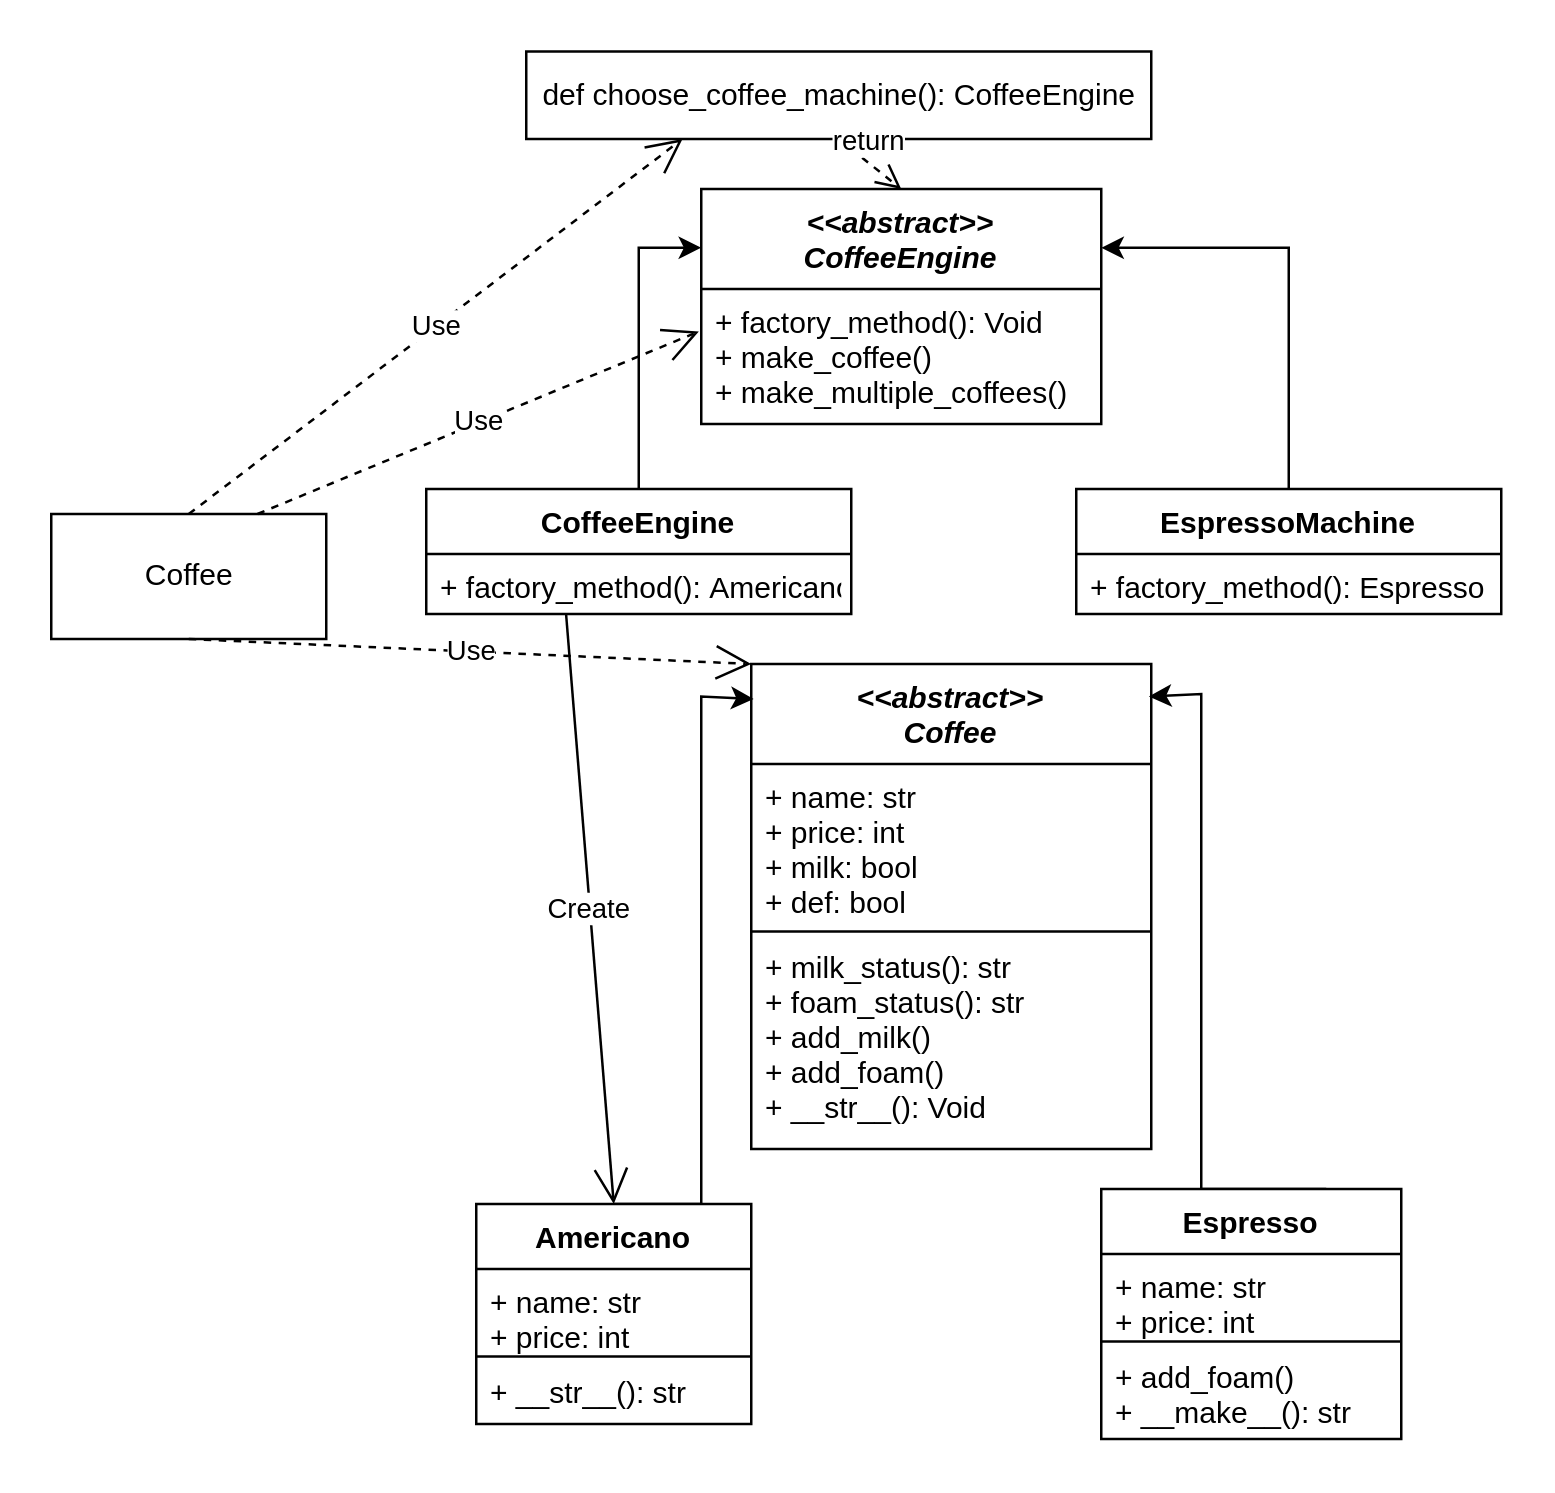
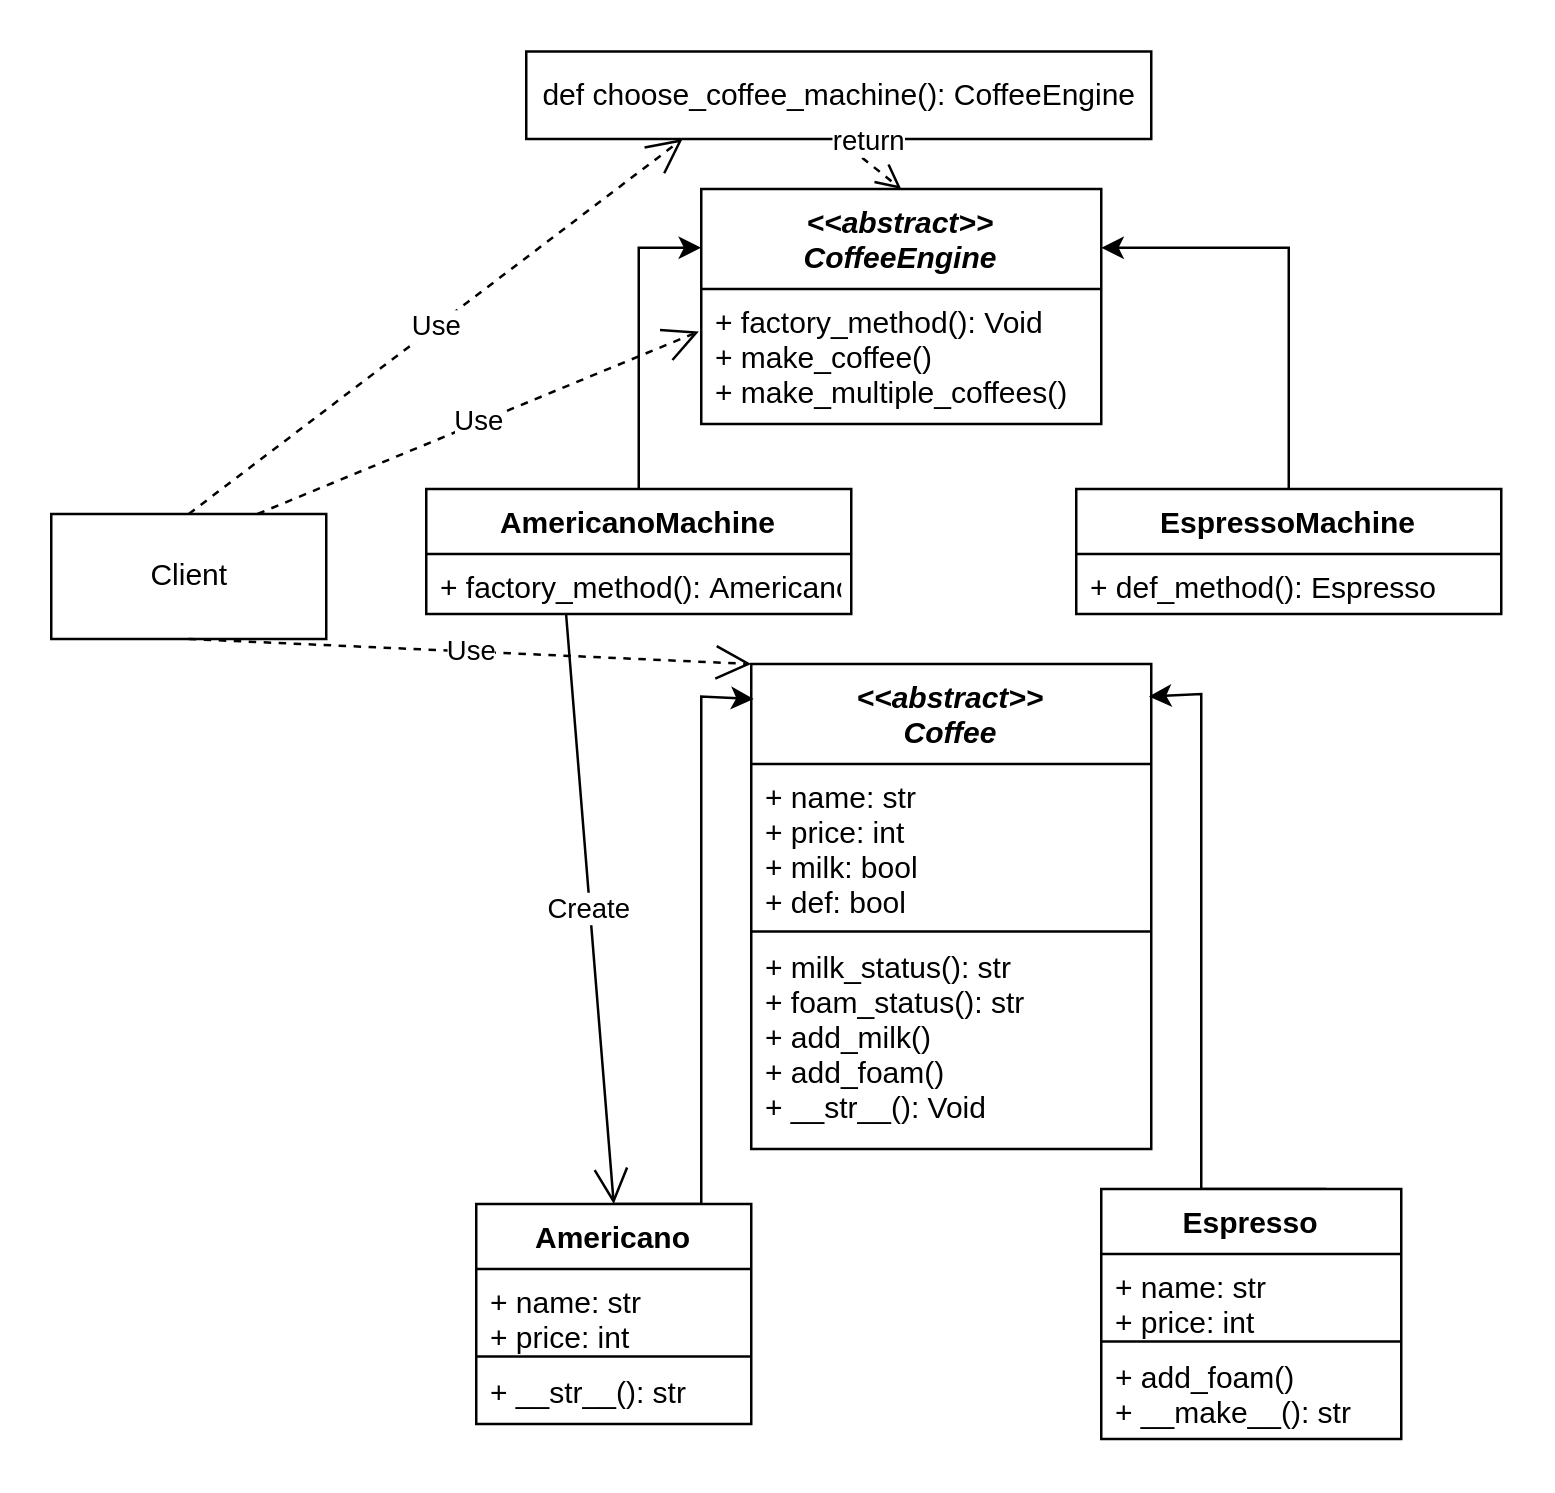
(638, 523) -> (638, 523)
(190, 576) -> (190, 576)
(1317, 588) -> (1284, 588)
